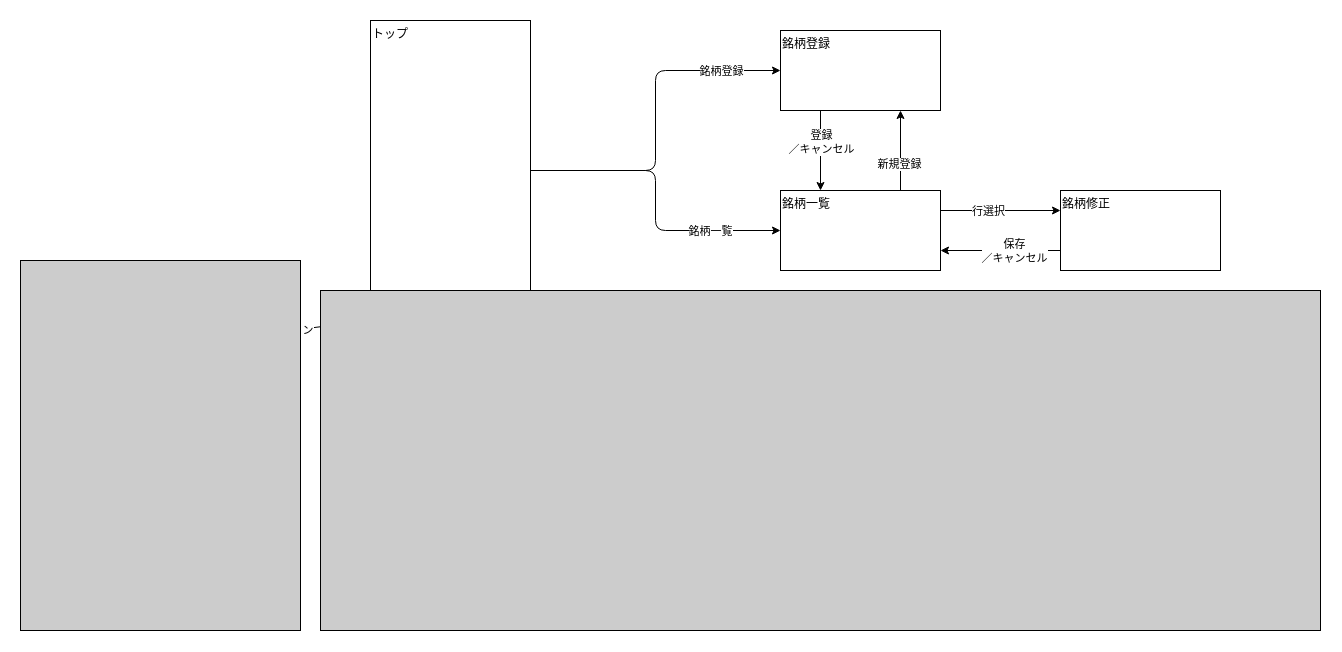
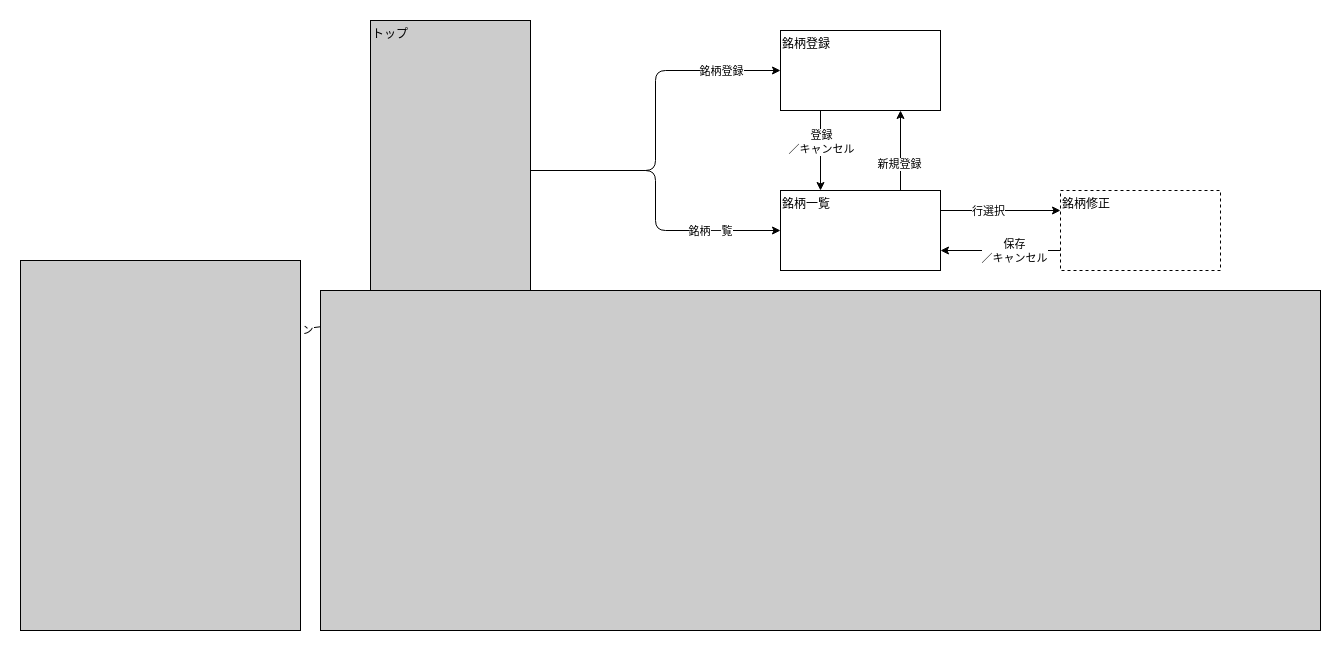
(391, 35) -> (391, 35)
(1141, 231) -> (1141, 231)
